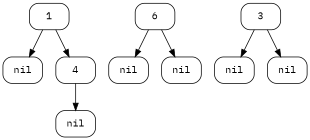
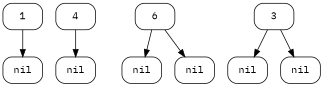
(61, 40) -> none
